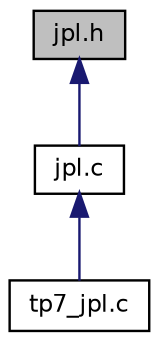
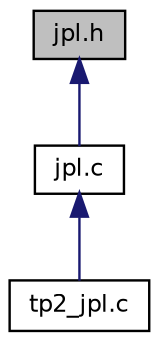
(79, 306) -> (79, 306)
